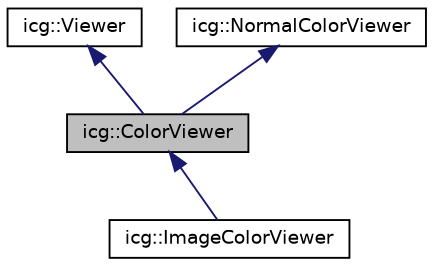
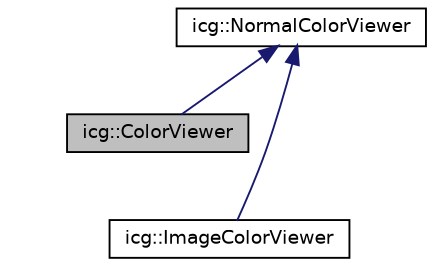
(75, 27) -> none
(199, 194) -> (268, 144)
